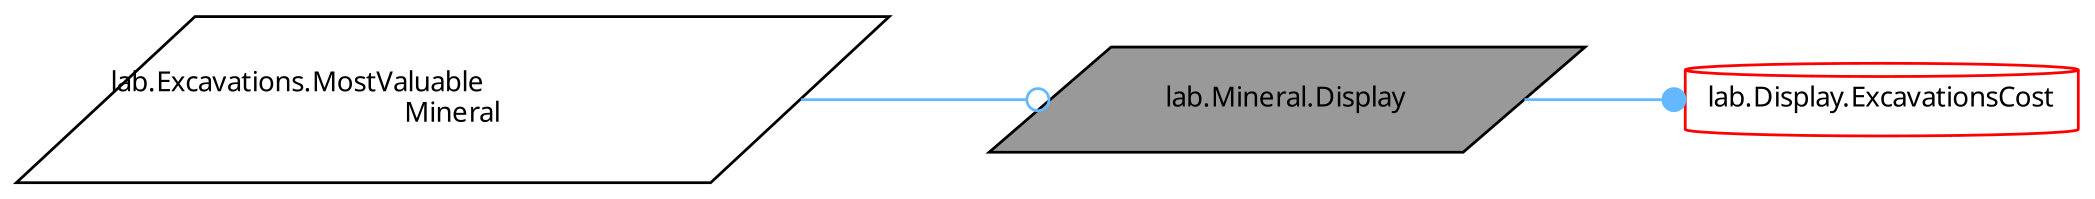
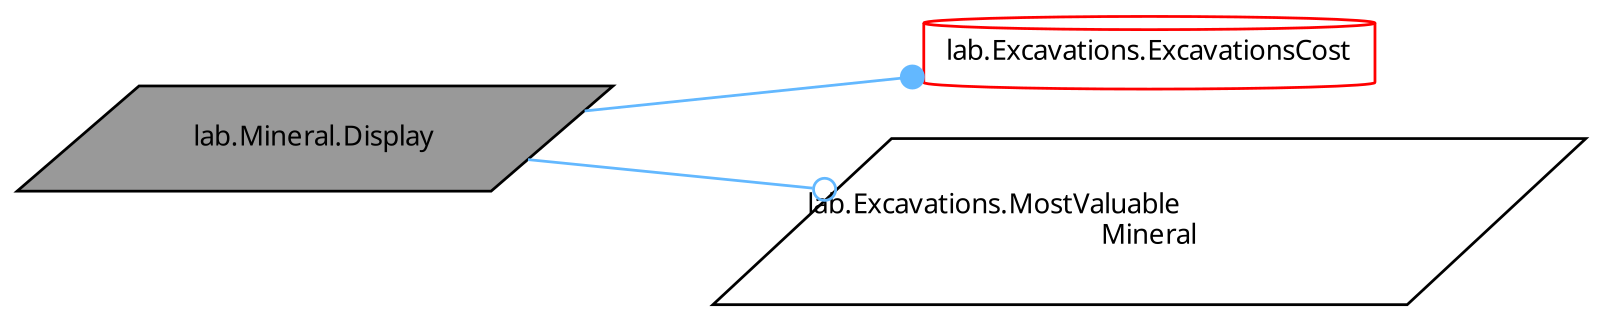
(914, 100) -> (670, 174)
(1882, 100) -> (1149, 53)
